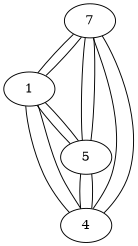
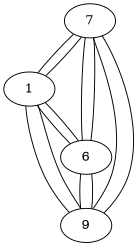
(86, 157) -> (86, 157)
(86, 225) -> (86, 225)
